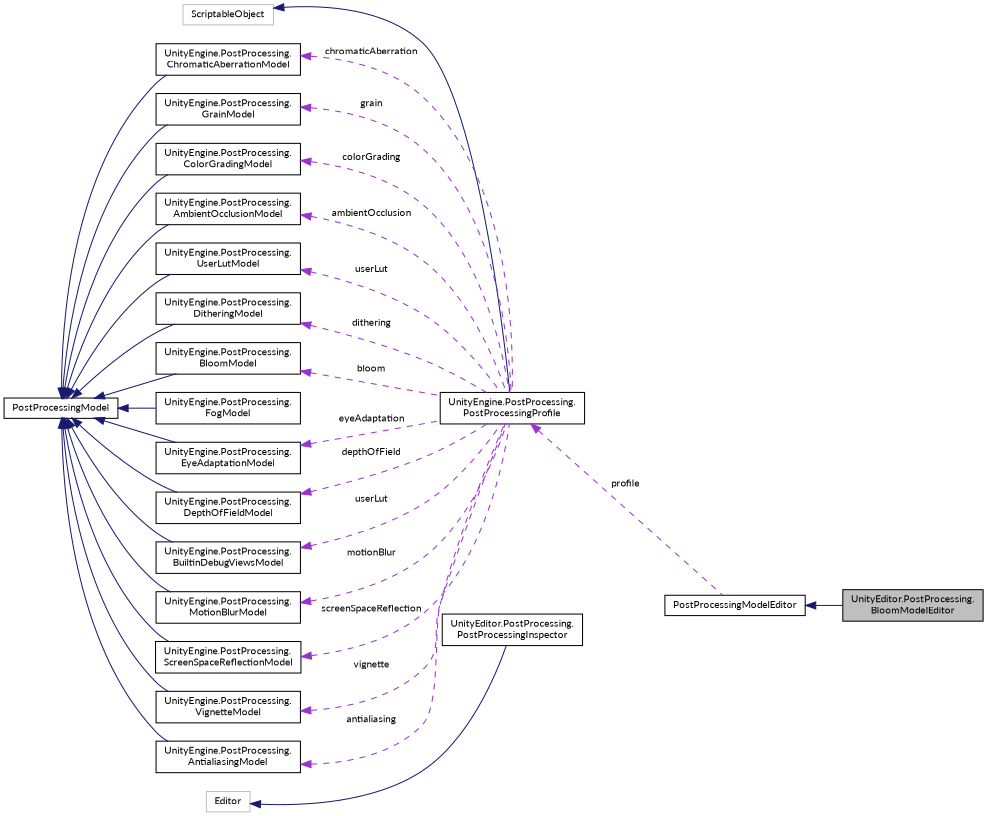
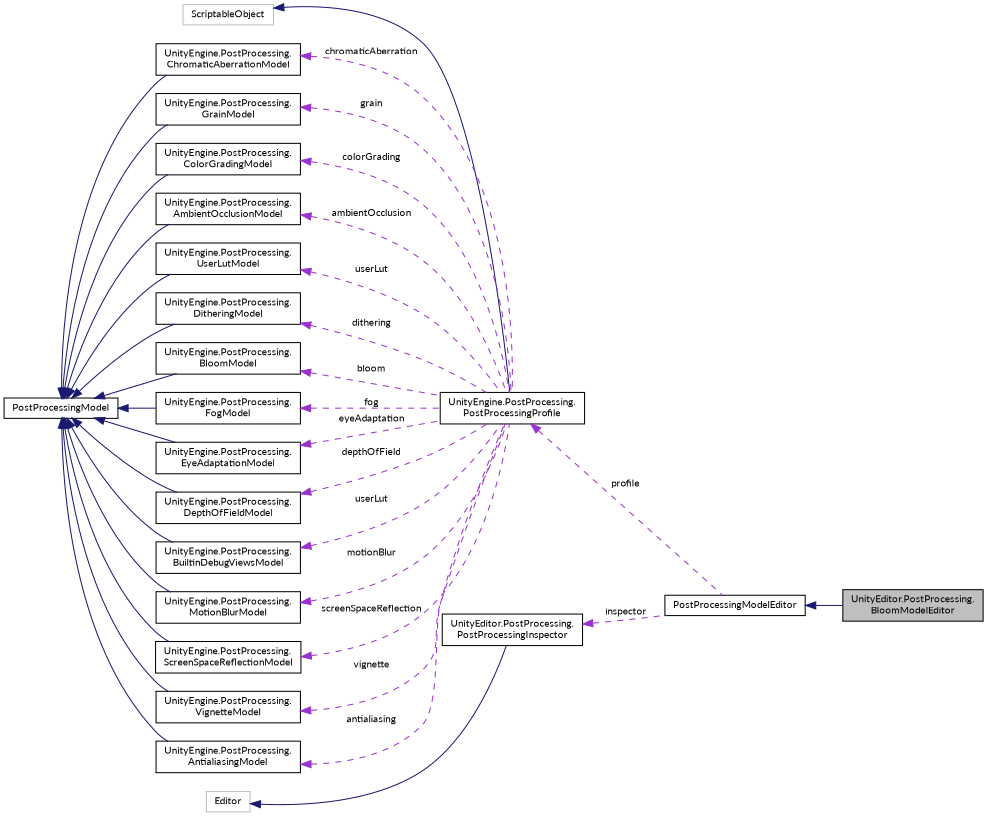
none -> (375, 408)
none -> (630, 619)
